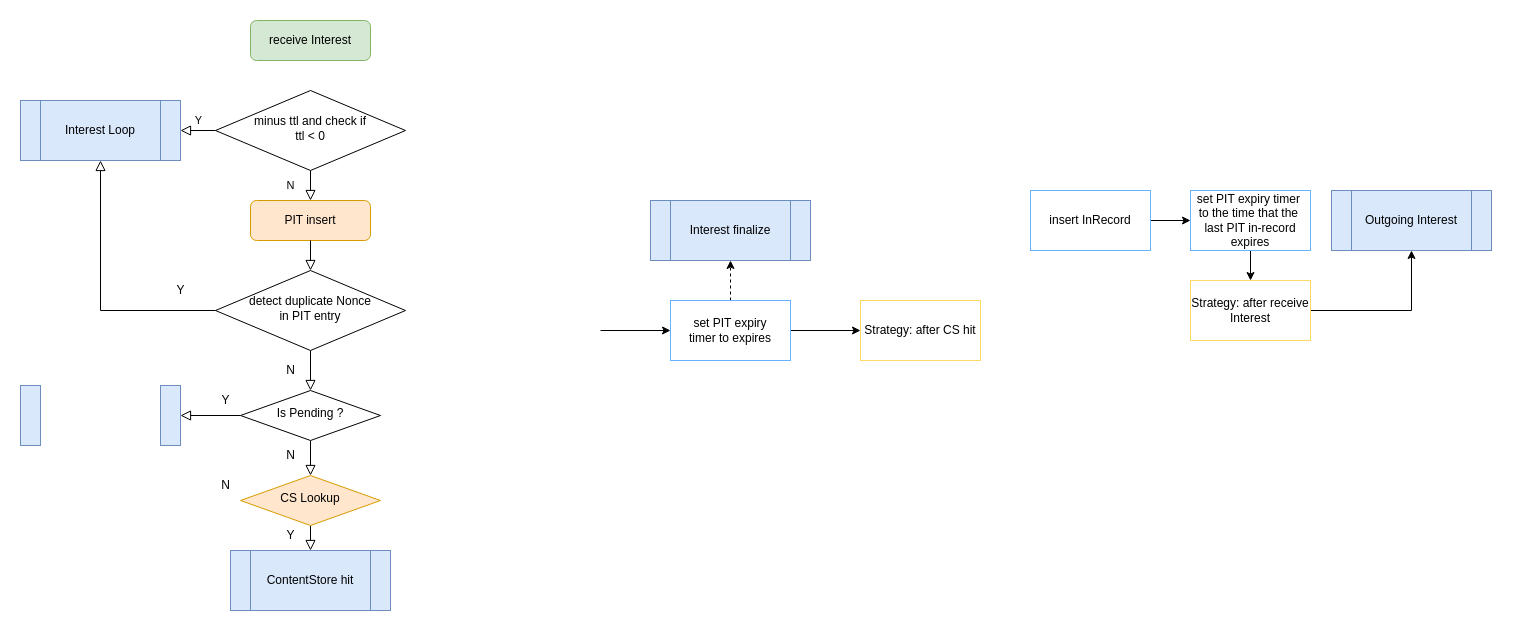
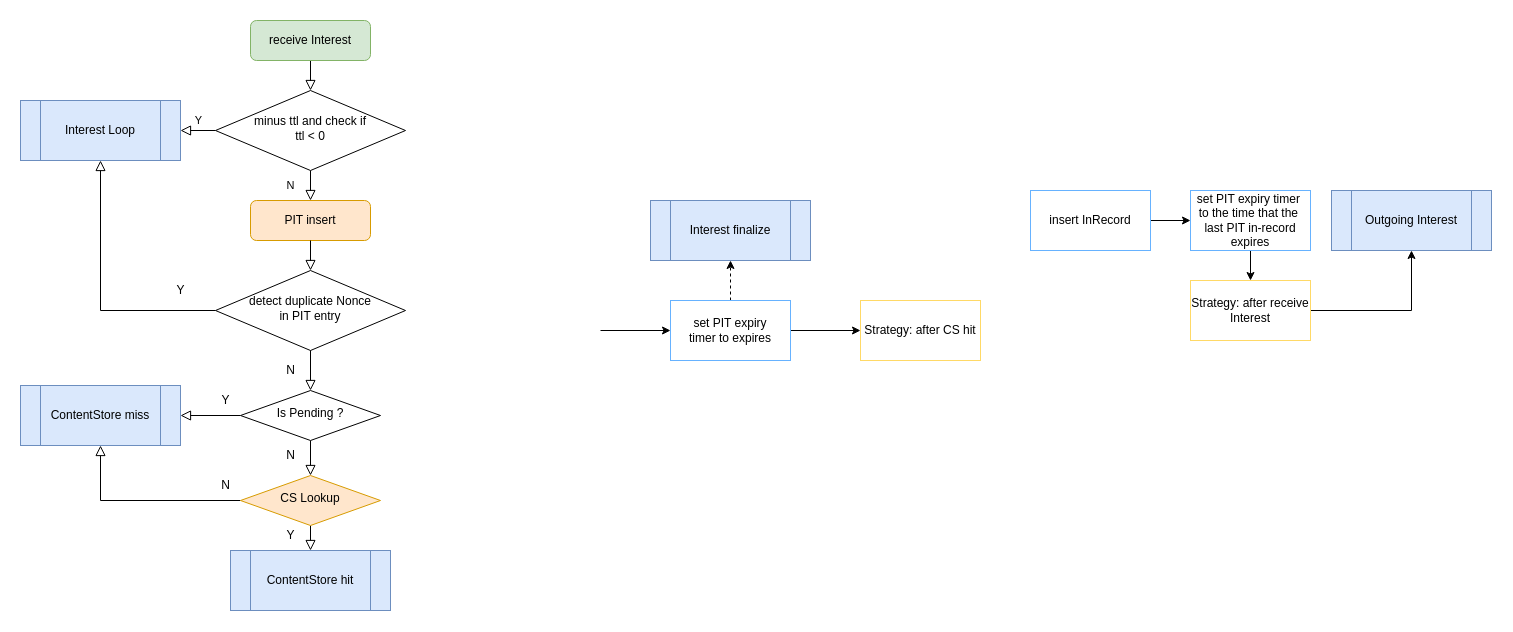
none -> (311, 80)
none -> (101, 416)
none -> (149, 501)
